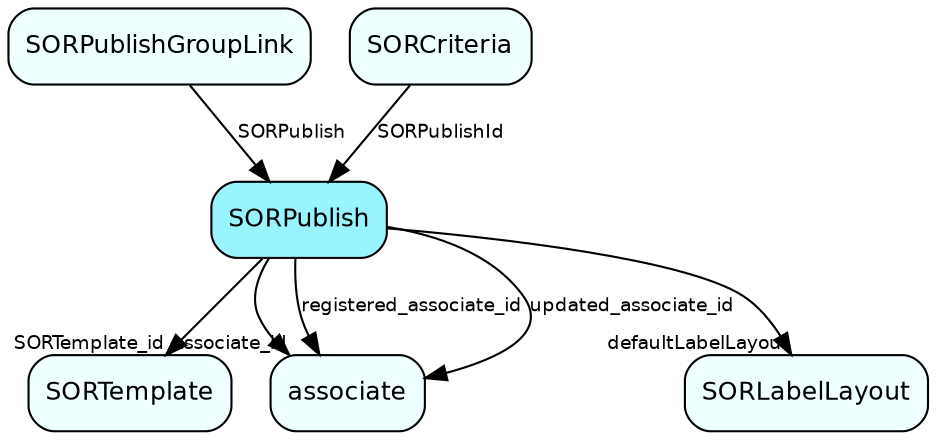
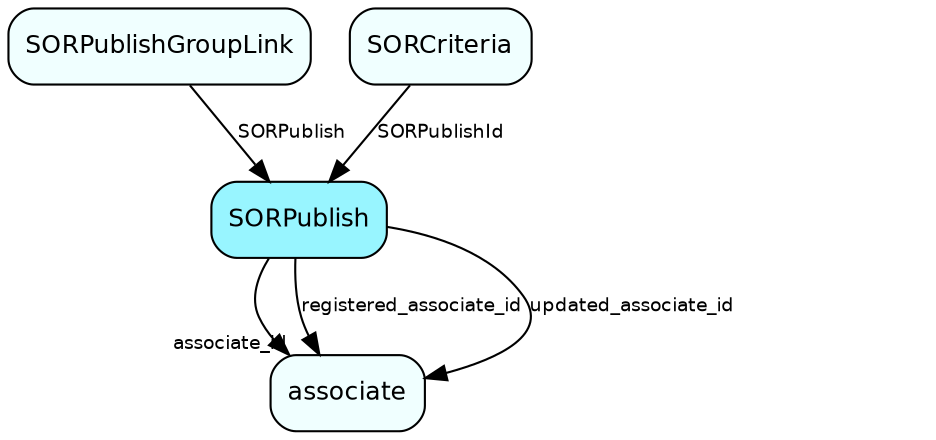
(130, 393) -> none
(806, 393) -> none
